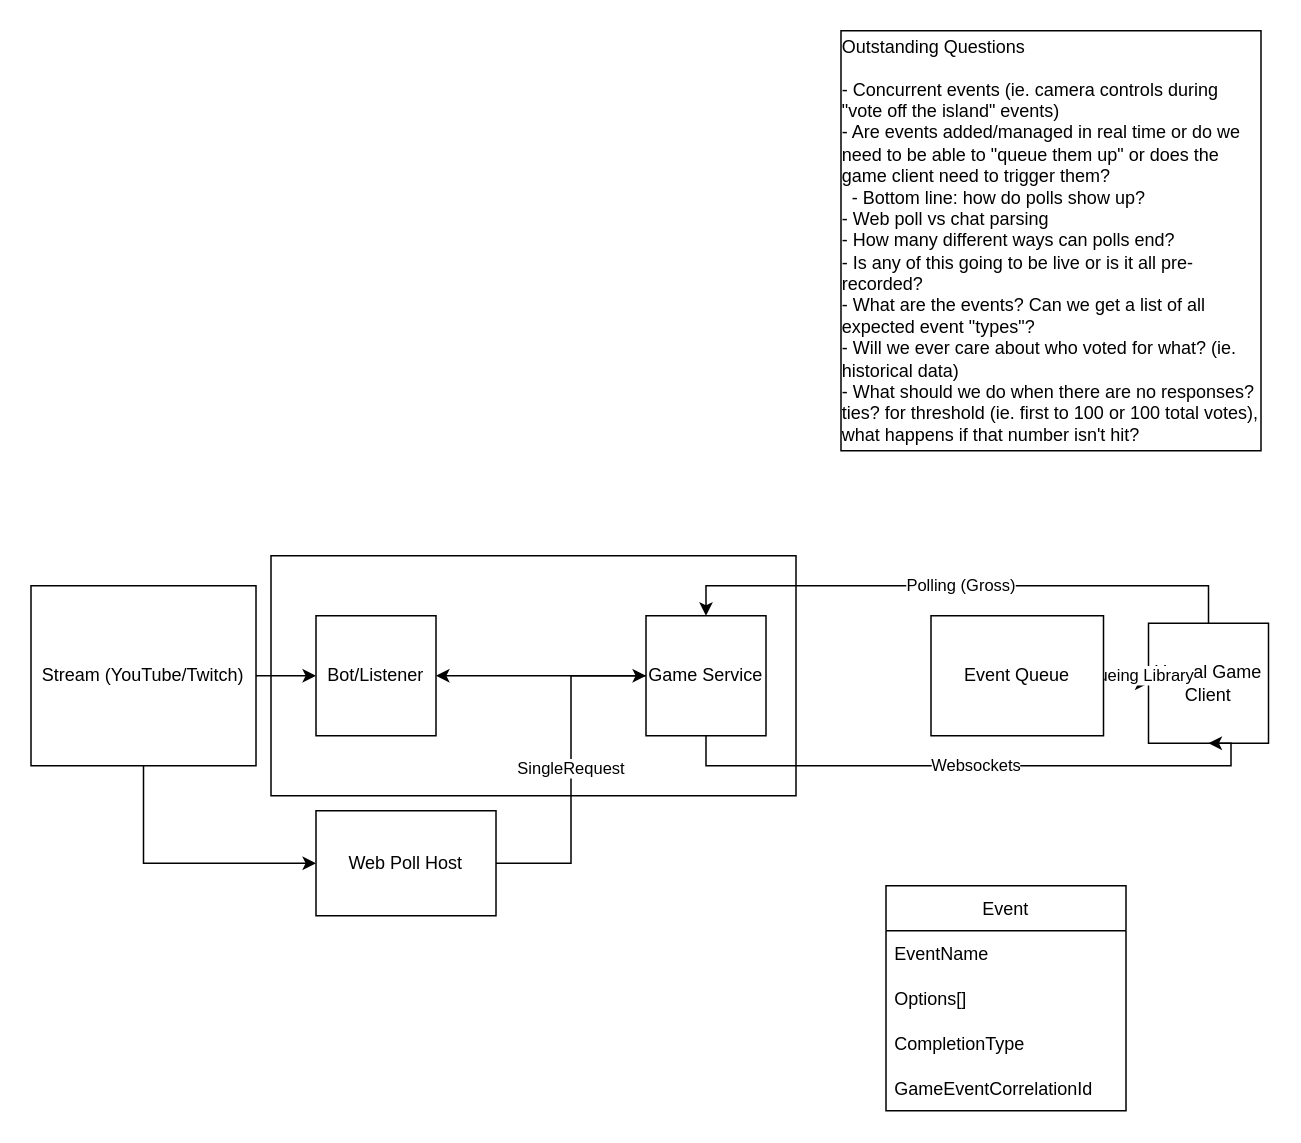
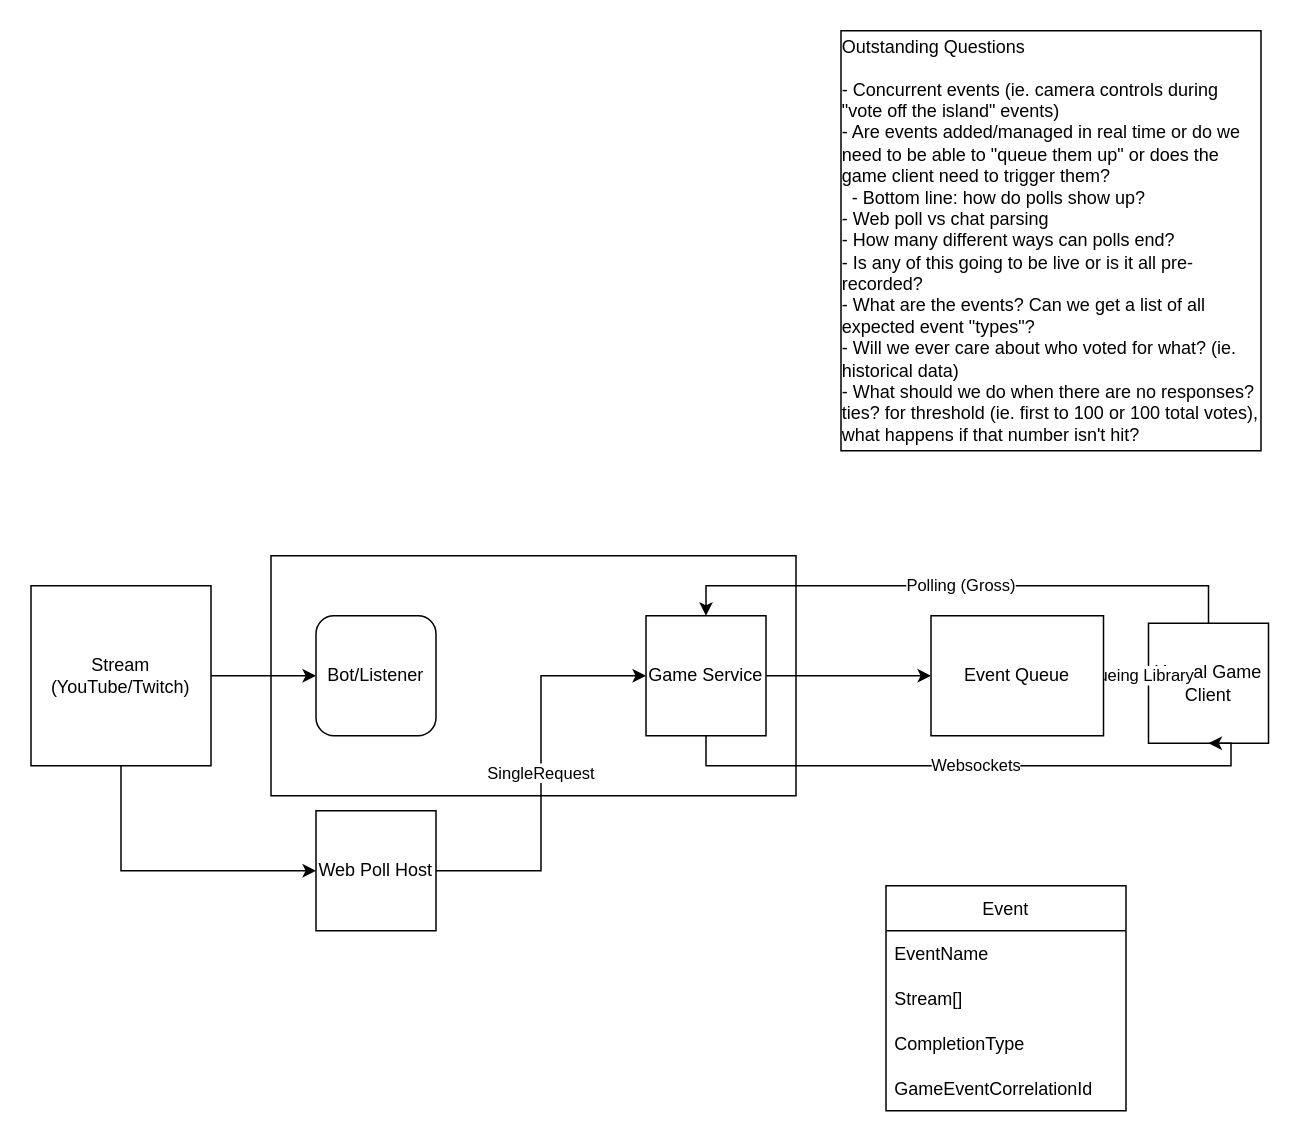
(143, 676) -> (121, 676)
(376, 676) -> (376, 676)
(491, 676) -> (843, 676)
(1137, 683) -> (1140, 683)
(406, 863) -> (376, 871)
(937, 999) -> (934, 999)
